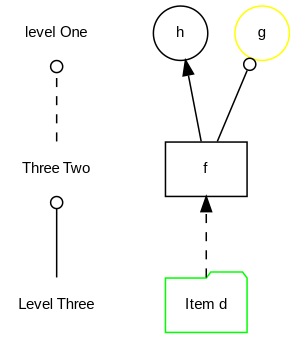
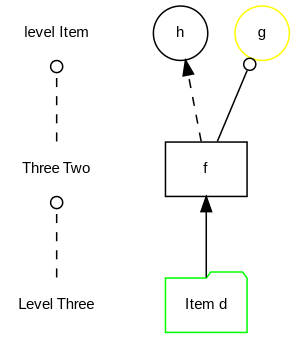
(57, 33) -> (57, 33)
(195, 108) -> (195, 108)
(57, 243) -> (57, 243)
(206, 245) -> (206, 245)
